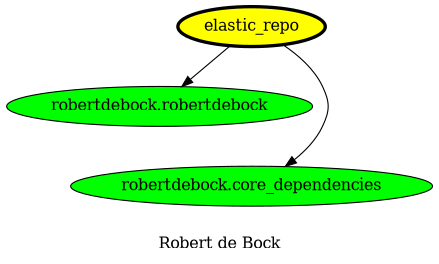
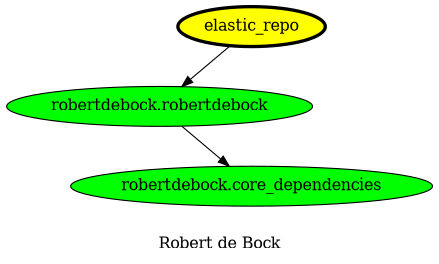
(327, 99) -> (201, 143)
